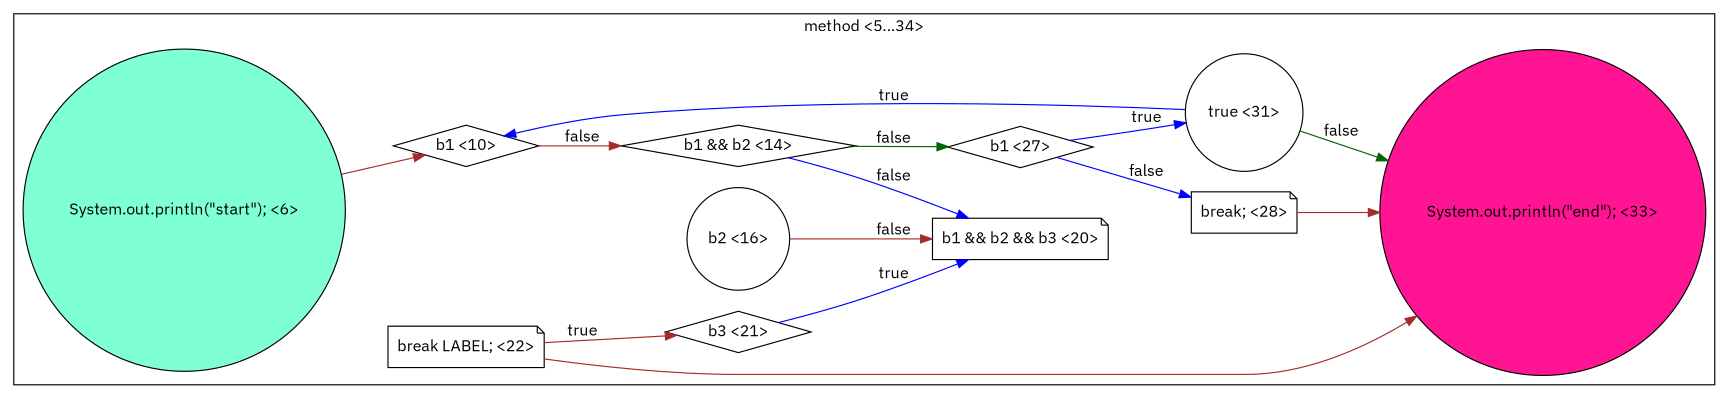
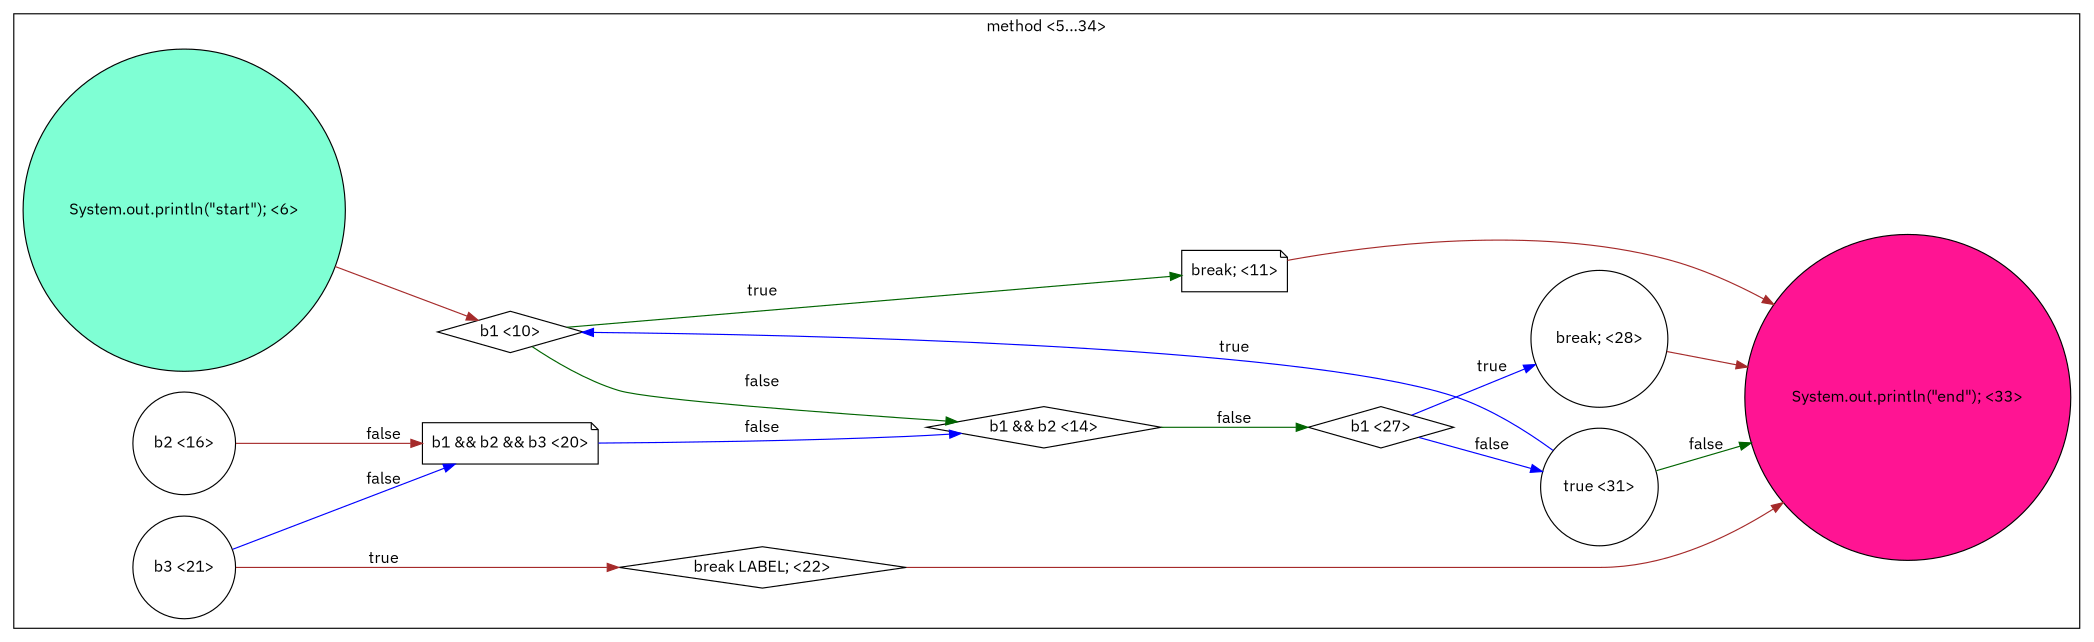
(1147, 118) -> (1492, 445)
(574, 146) -> (733, 405)
(1147, 172) -> (1492, 367)
(874, 183) -> (774, 441)
(1244, 212) -> (1599, 339)
none -> (1235, 271)
(894, 274) -> (384, 480)
(738, 332) -> (184, 567)
(605, 339) -> (421, 567)
(466, 347) -> (762, 567)
